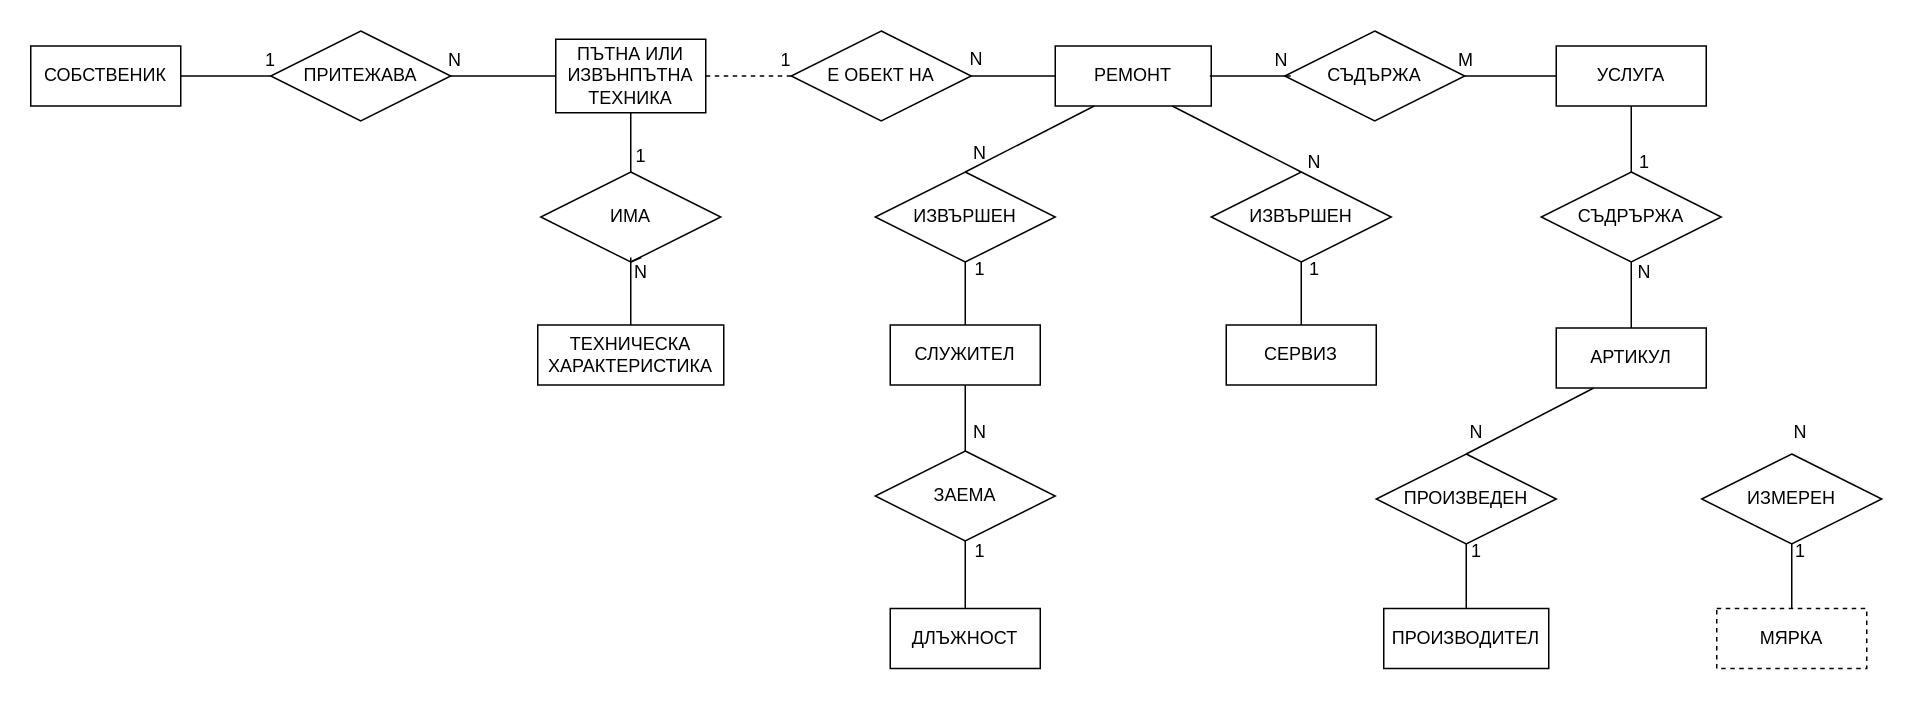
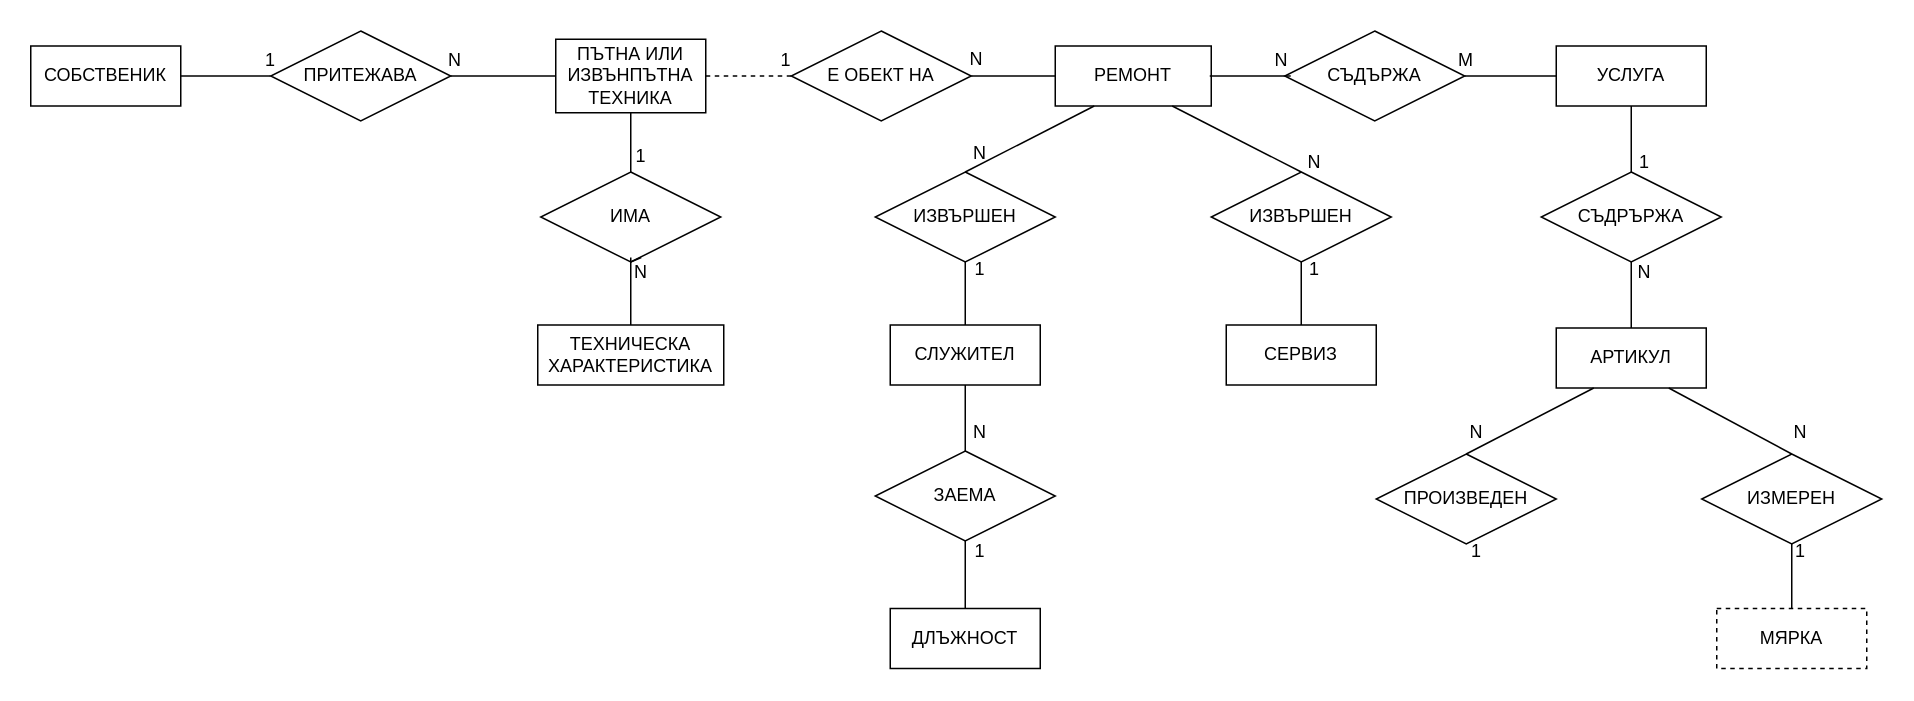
none -> (1731, 421)
(1466, 576) -> none
(1466, 638) -> none
